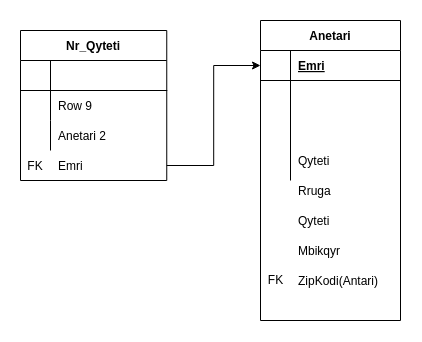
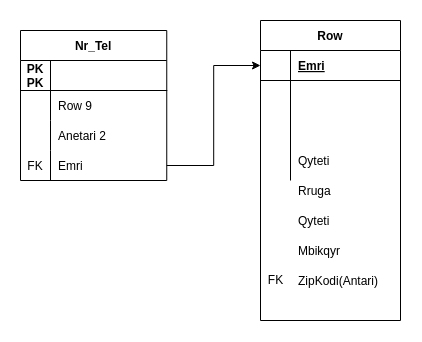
(330, 36) -> (330, 36)
(93, 46) -> (93, 46)
none -> (36, 76)
